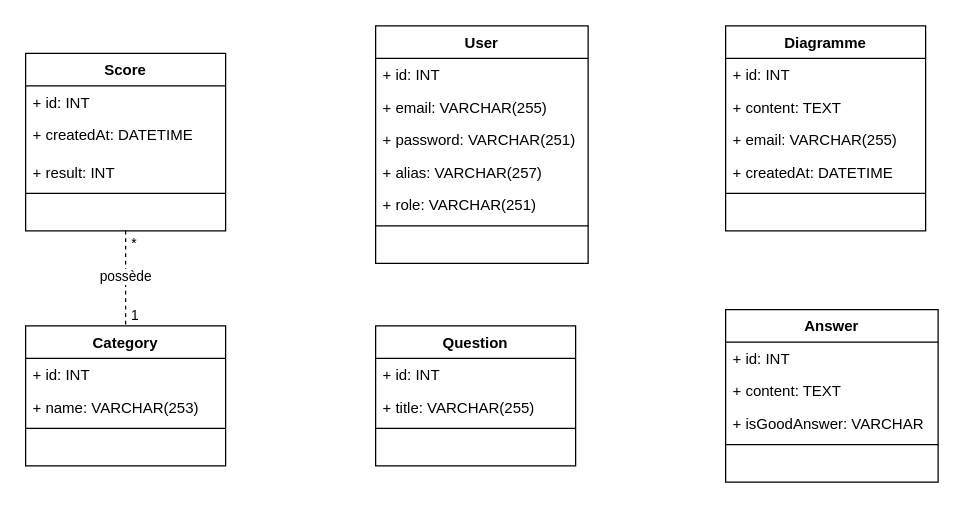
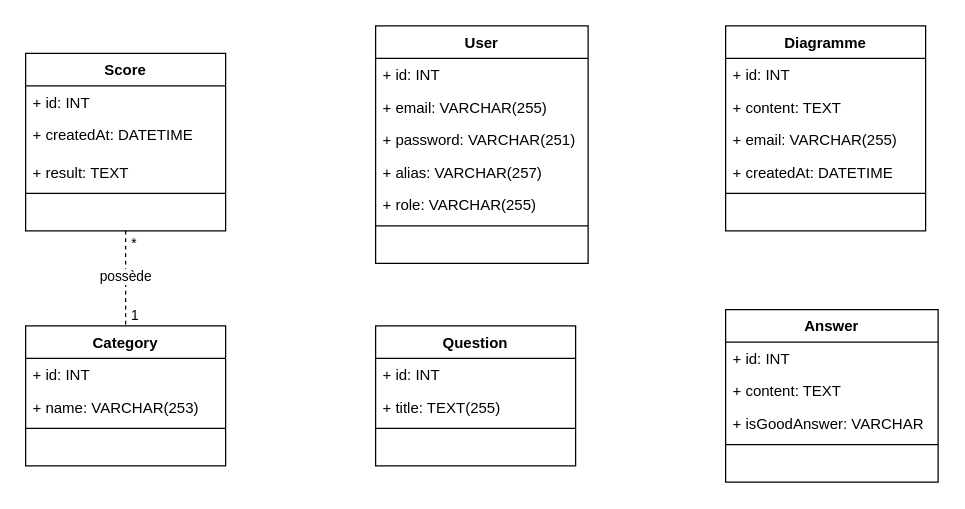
(80, 173) -> (84, 173)
(459, 206) -> (459, 206)
(462, 408) -> (449, 408)
